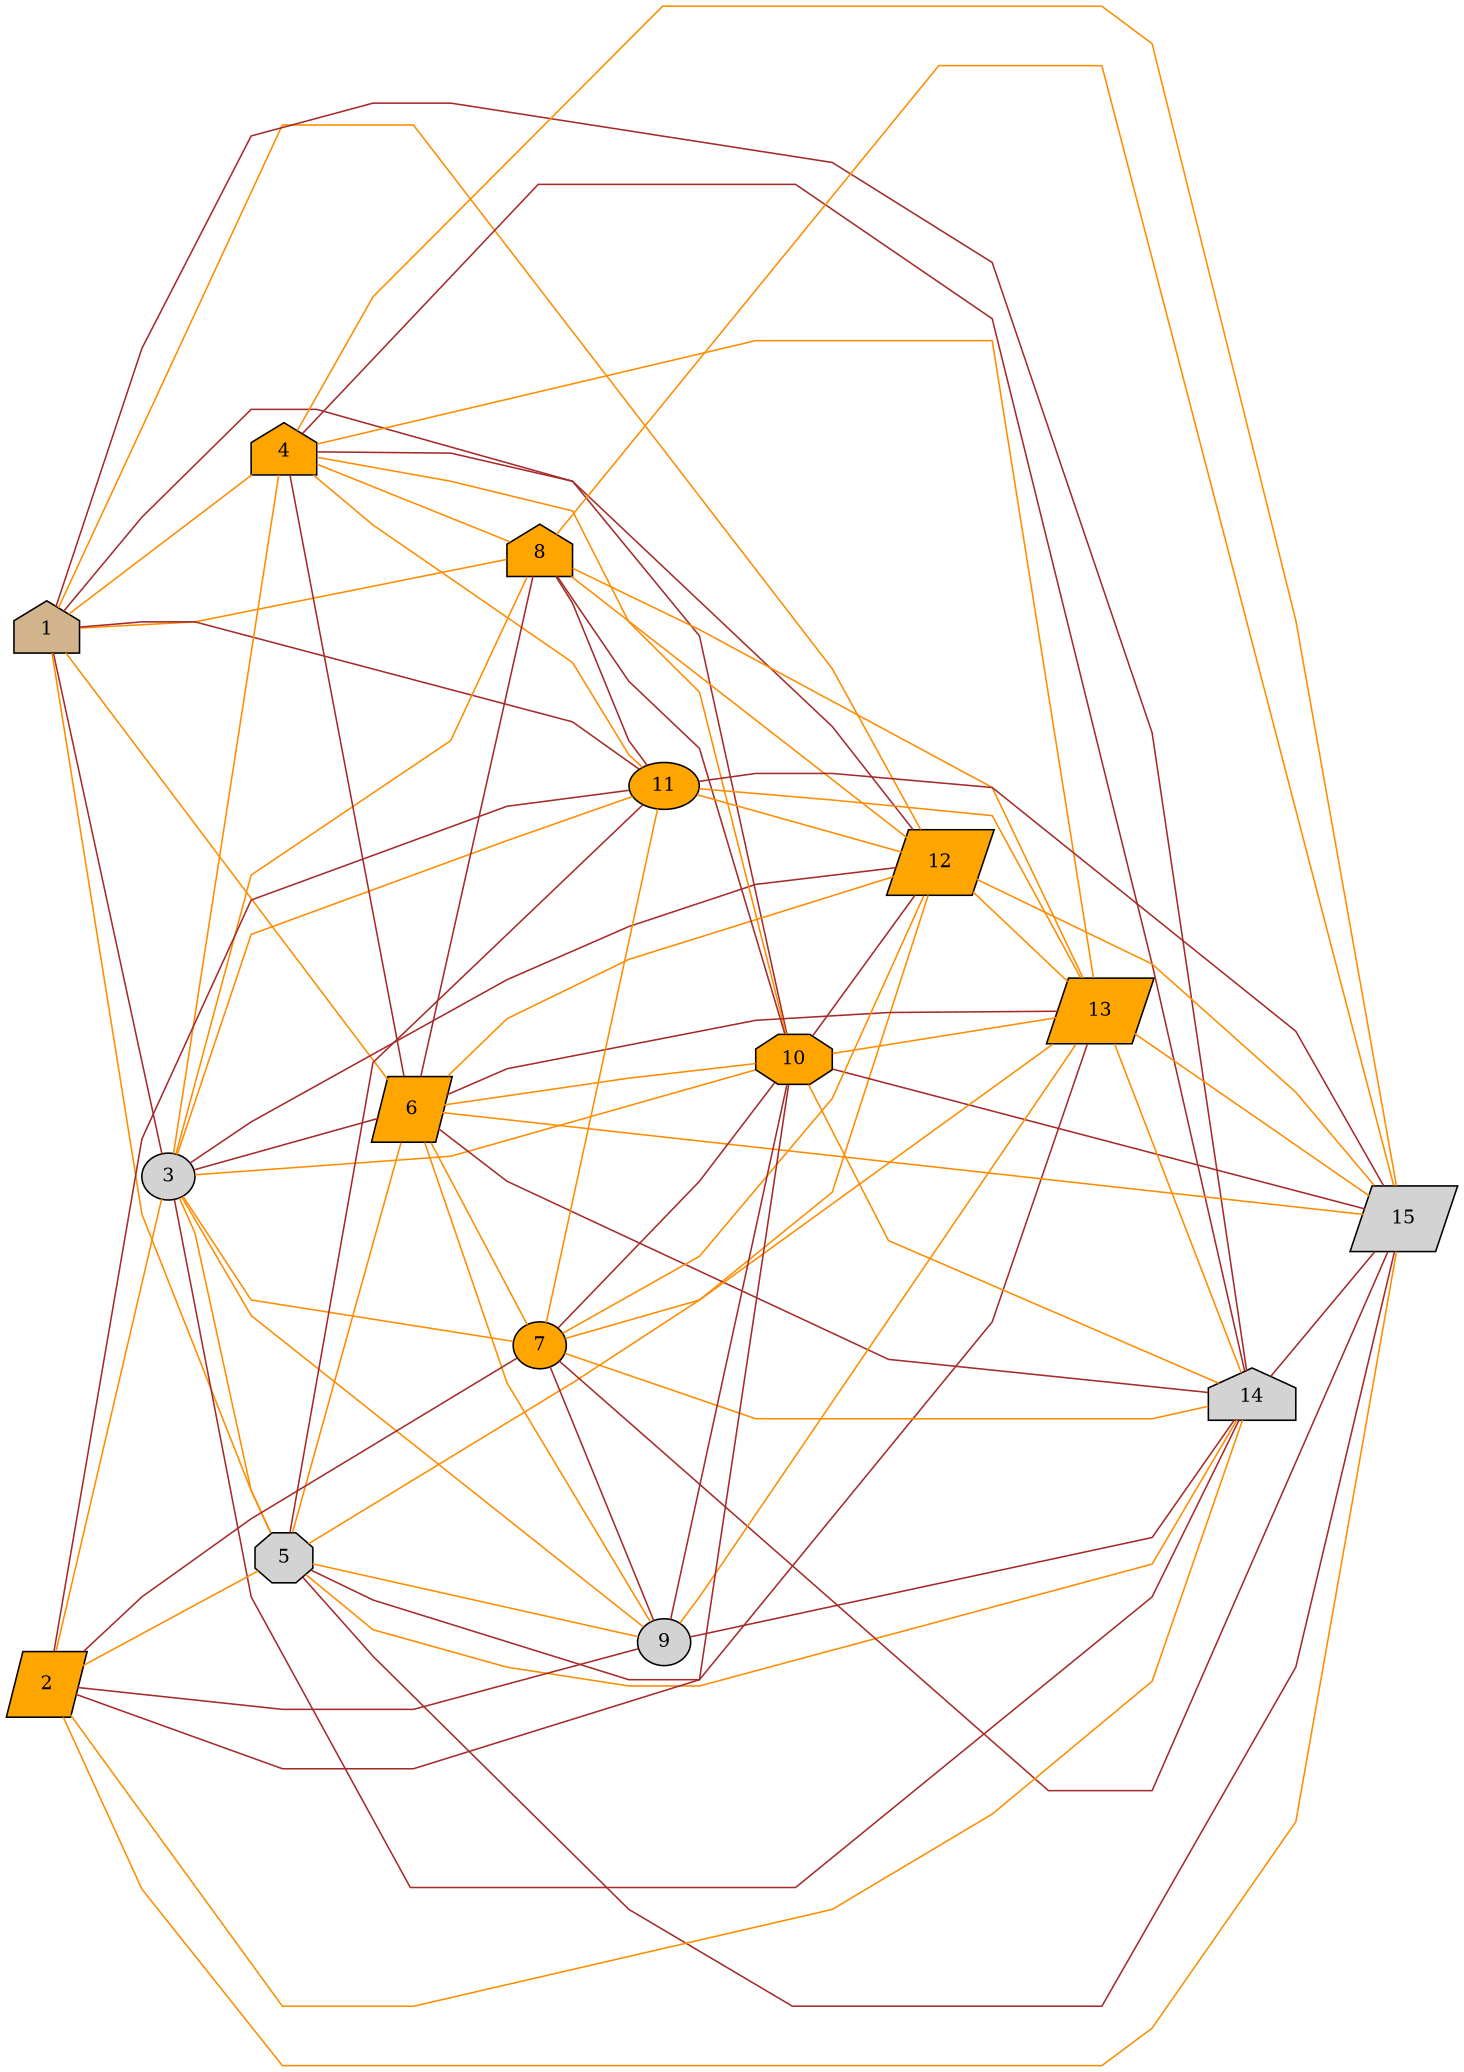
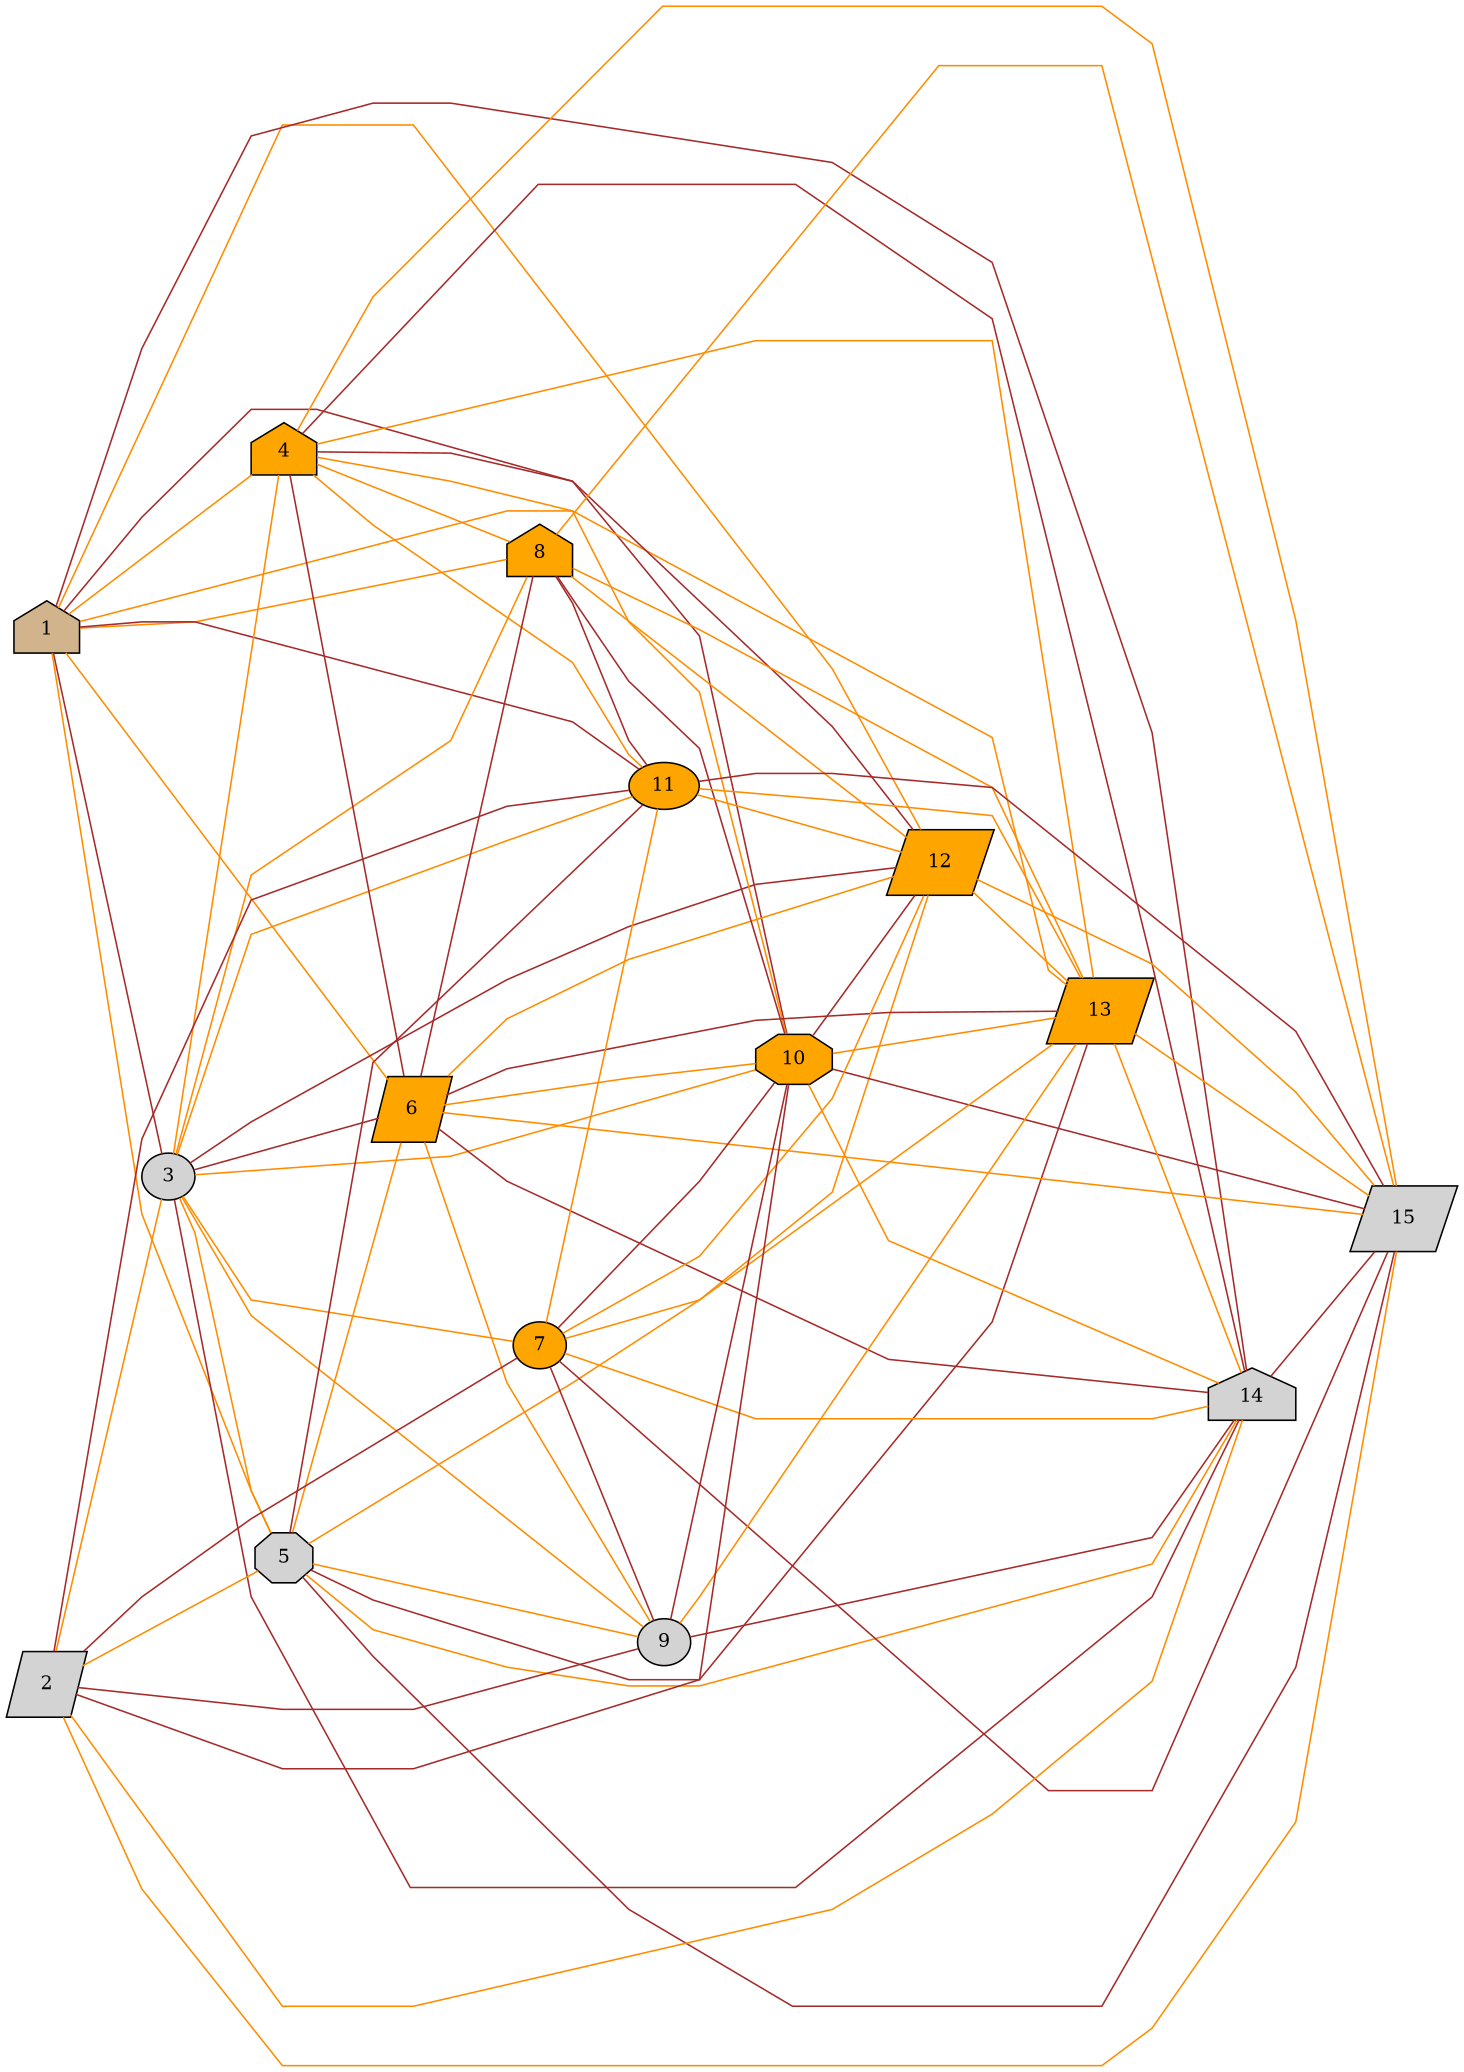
none -> (702, 581)
(479, 1234) -> none
(47, 1684) -> (47, 1684)
